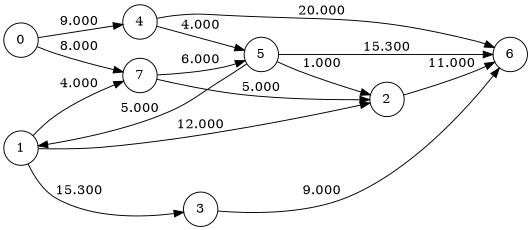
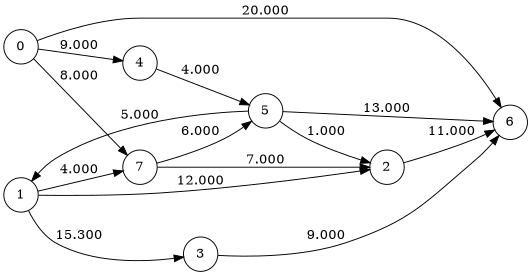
(322, 19) -> (281, 18)
(387, 47) -> (387, 108)
(261, 87) -> (266, 160)
